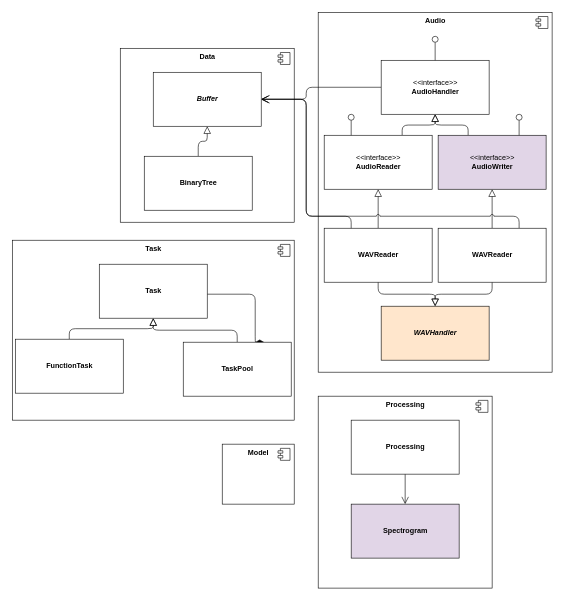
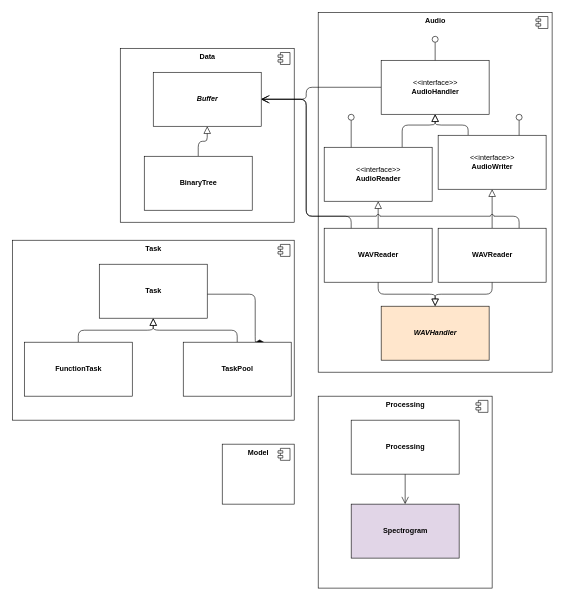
(378, 162) -> (378, 174)
(492, 162) -> (492, 162)
(69, 366) -> (78, 369)
